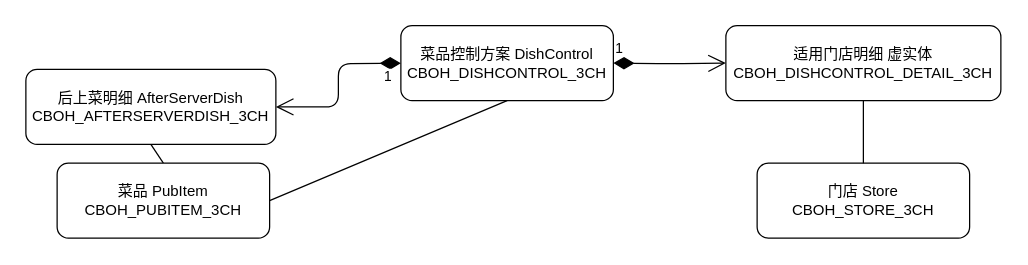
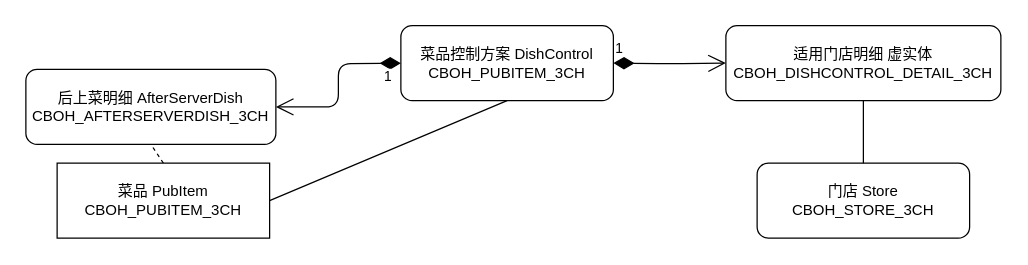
(507, 63) -> (507, 63)
(156, 153) -> (156, 153)
(163, 201) -> (163, 201)
